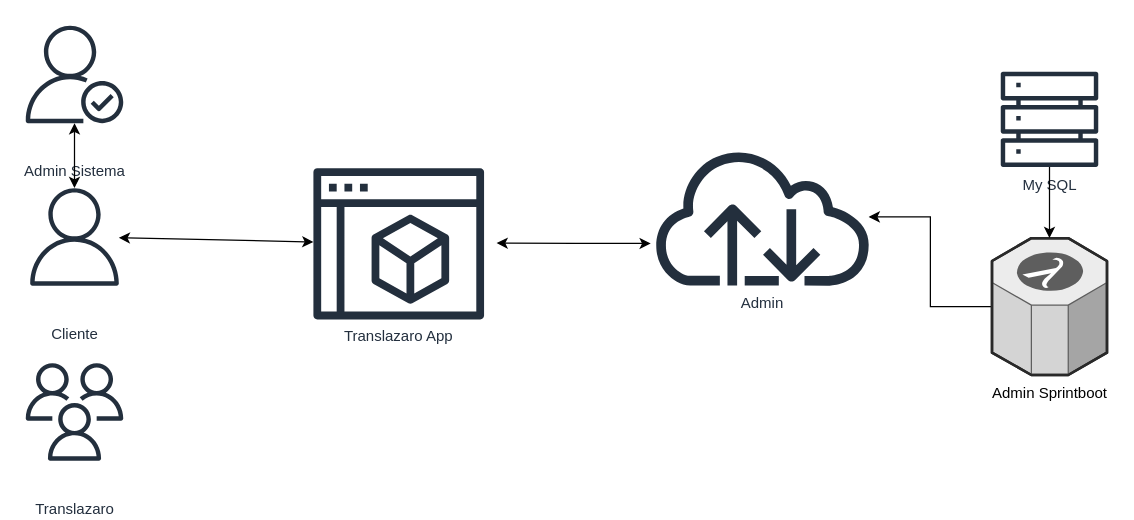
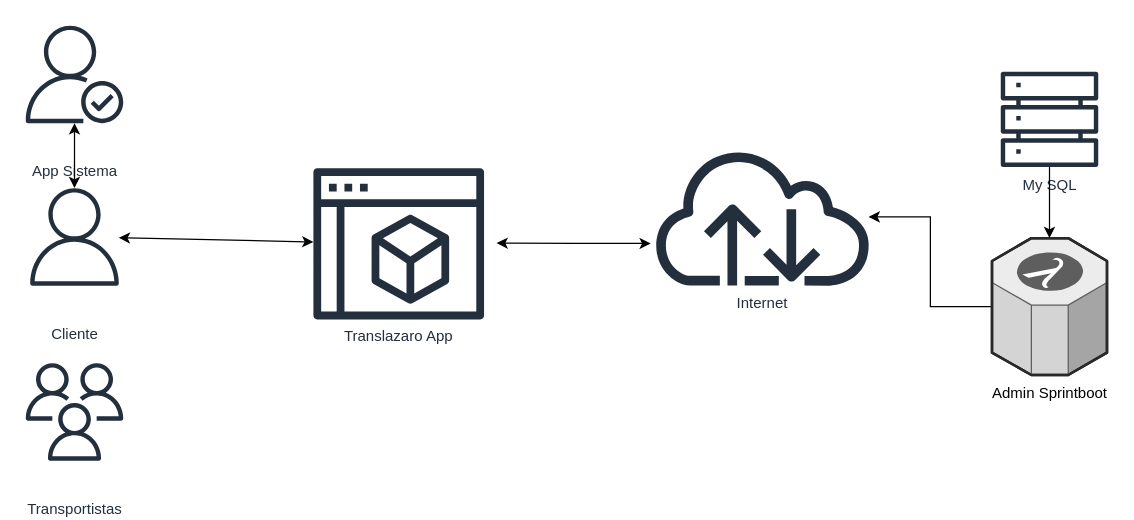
(75, 172) -> (75, 172)
(763, 303) -> (763, 303)
(75, 509) -> (75, 509)
